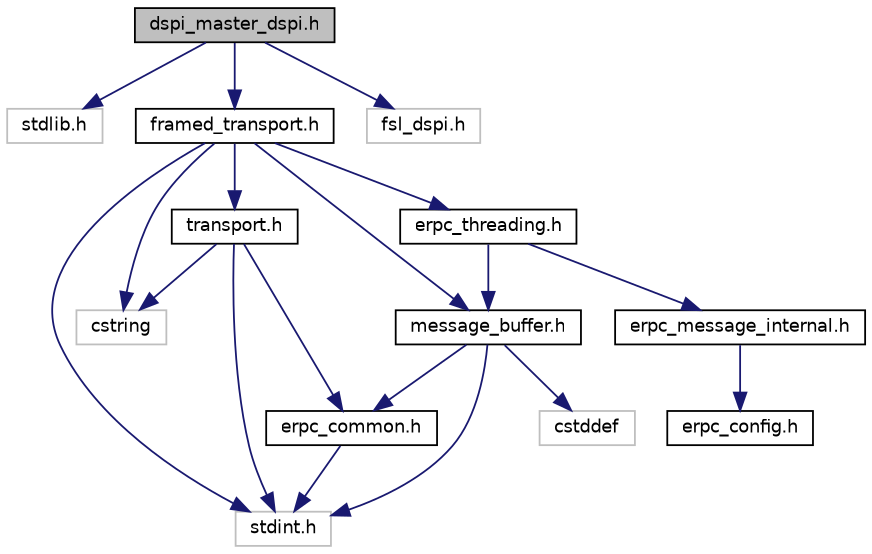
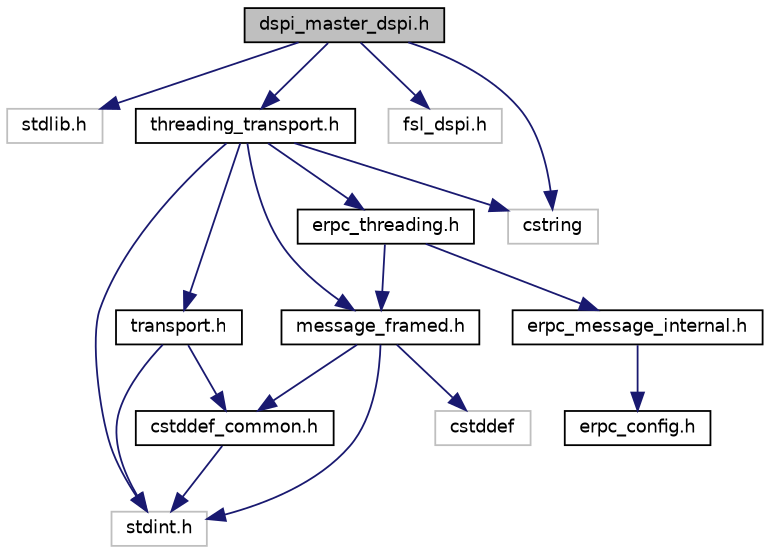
(235, 126) -> (246, 126)
(185, 271) -> (505, 94)
(488, 327) -> (380, 327)
(352, 428) -> (235, 428)
